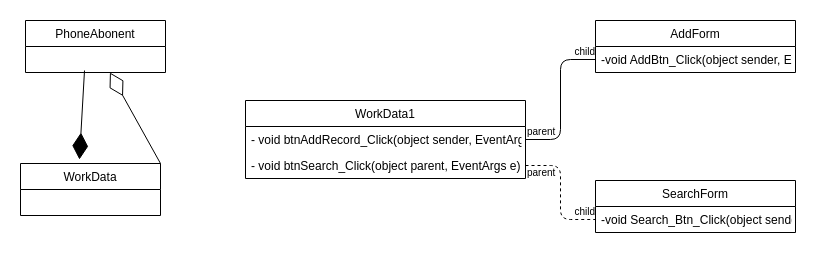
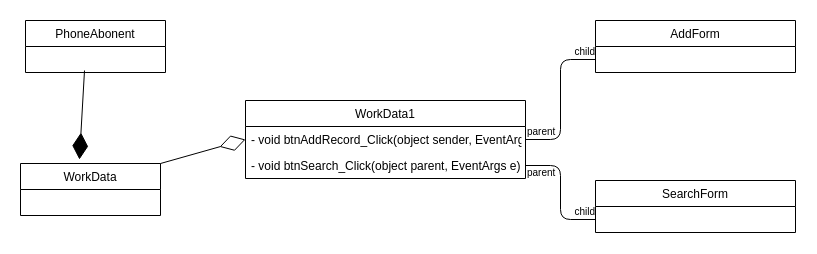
(696, 60) -> none
(141, 128) -> (191, 155)
(561, 192) -> (561, 192)
(696, 220) -> none
